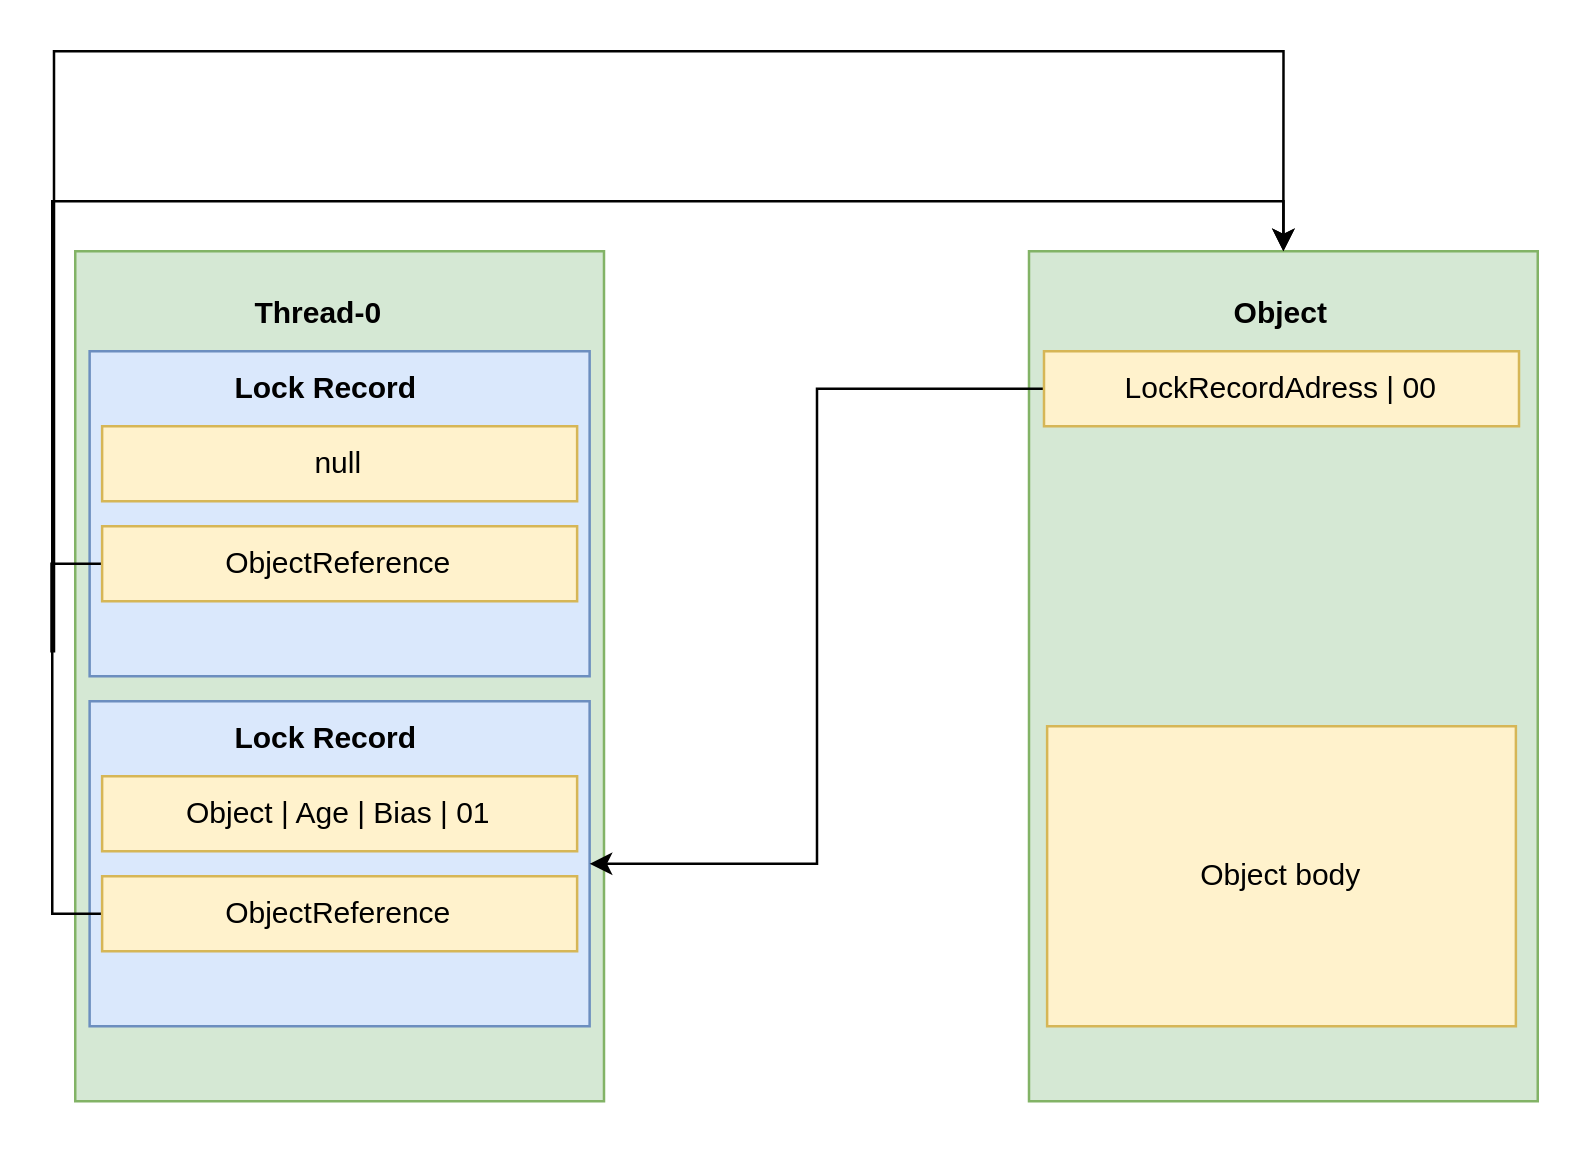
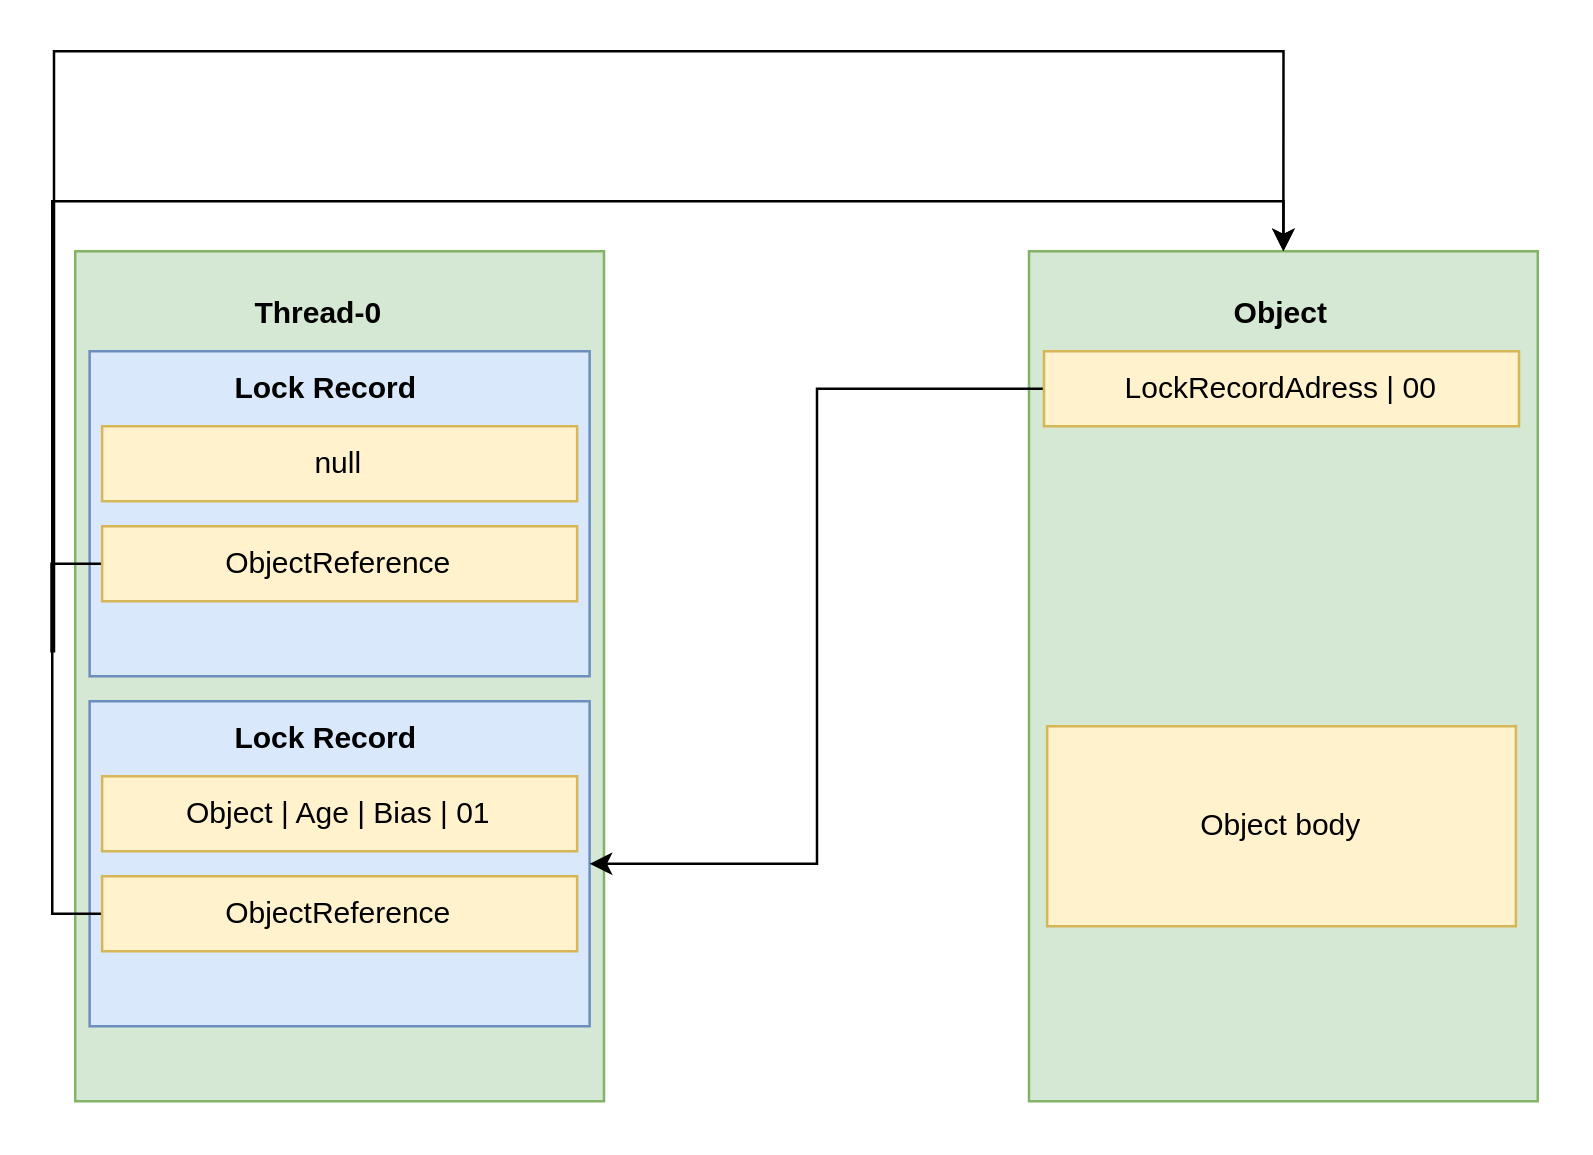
(1281, 876) -> (1281, 826)
